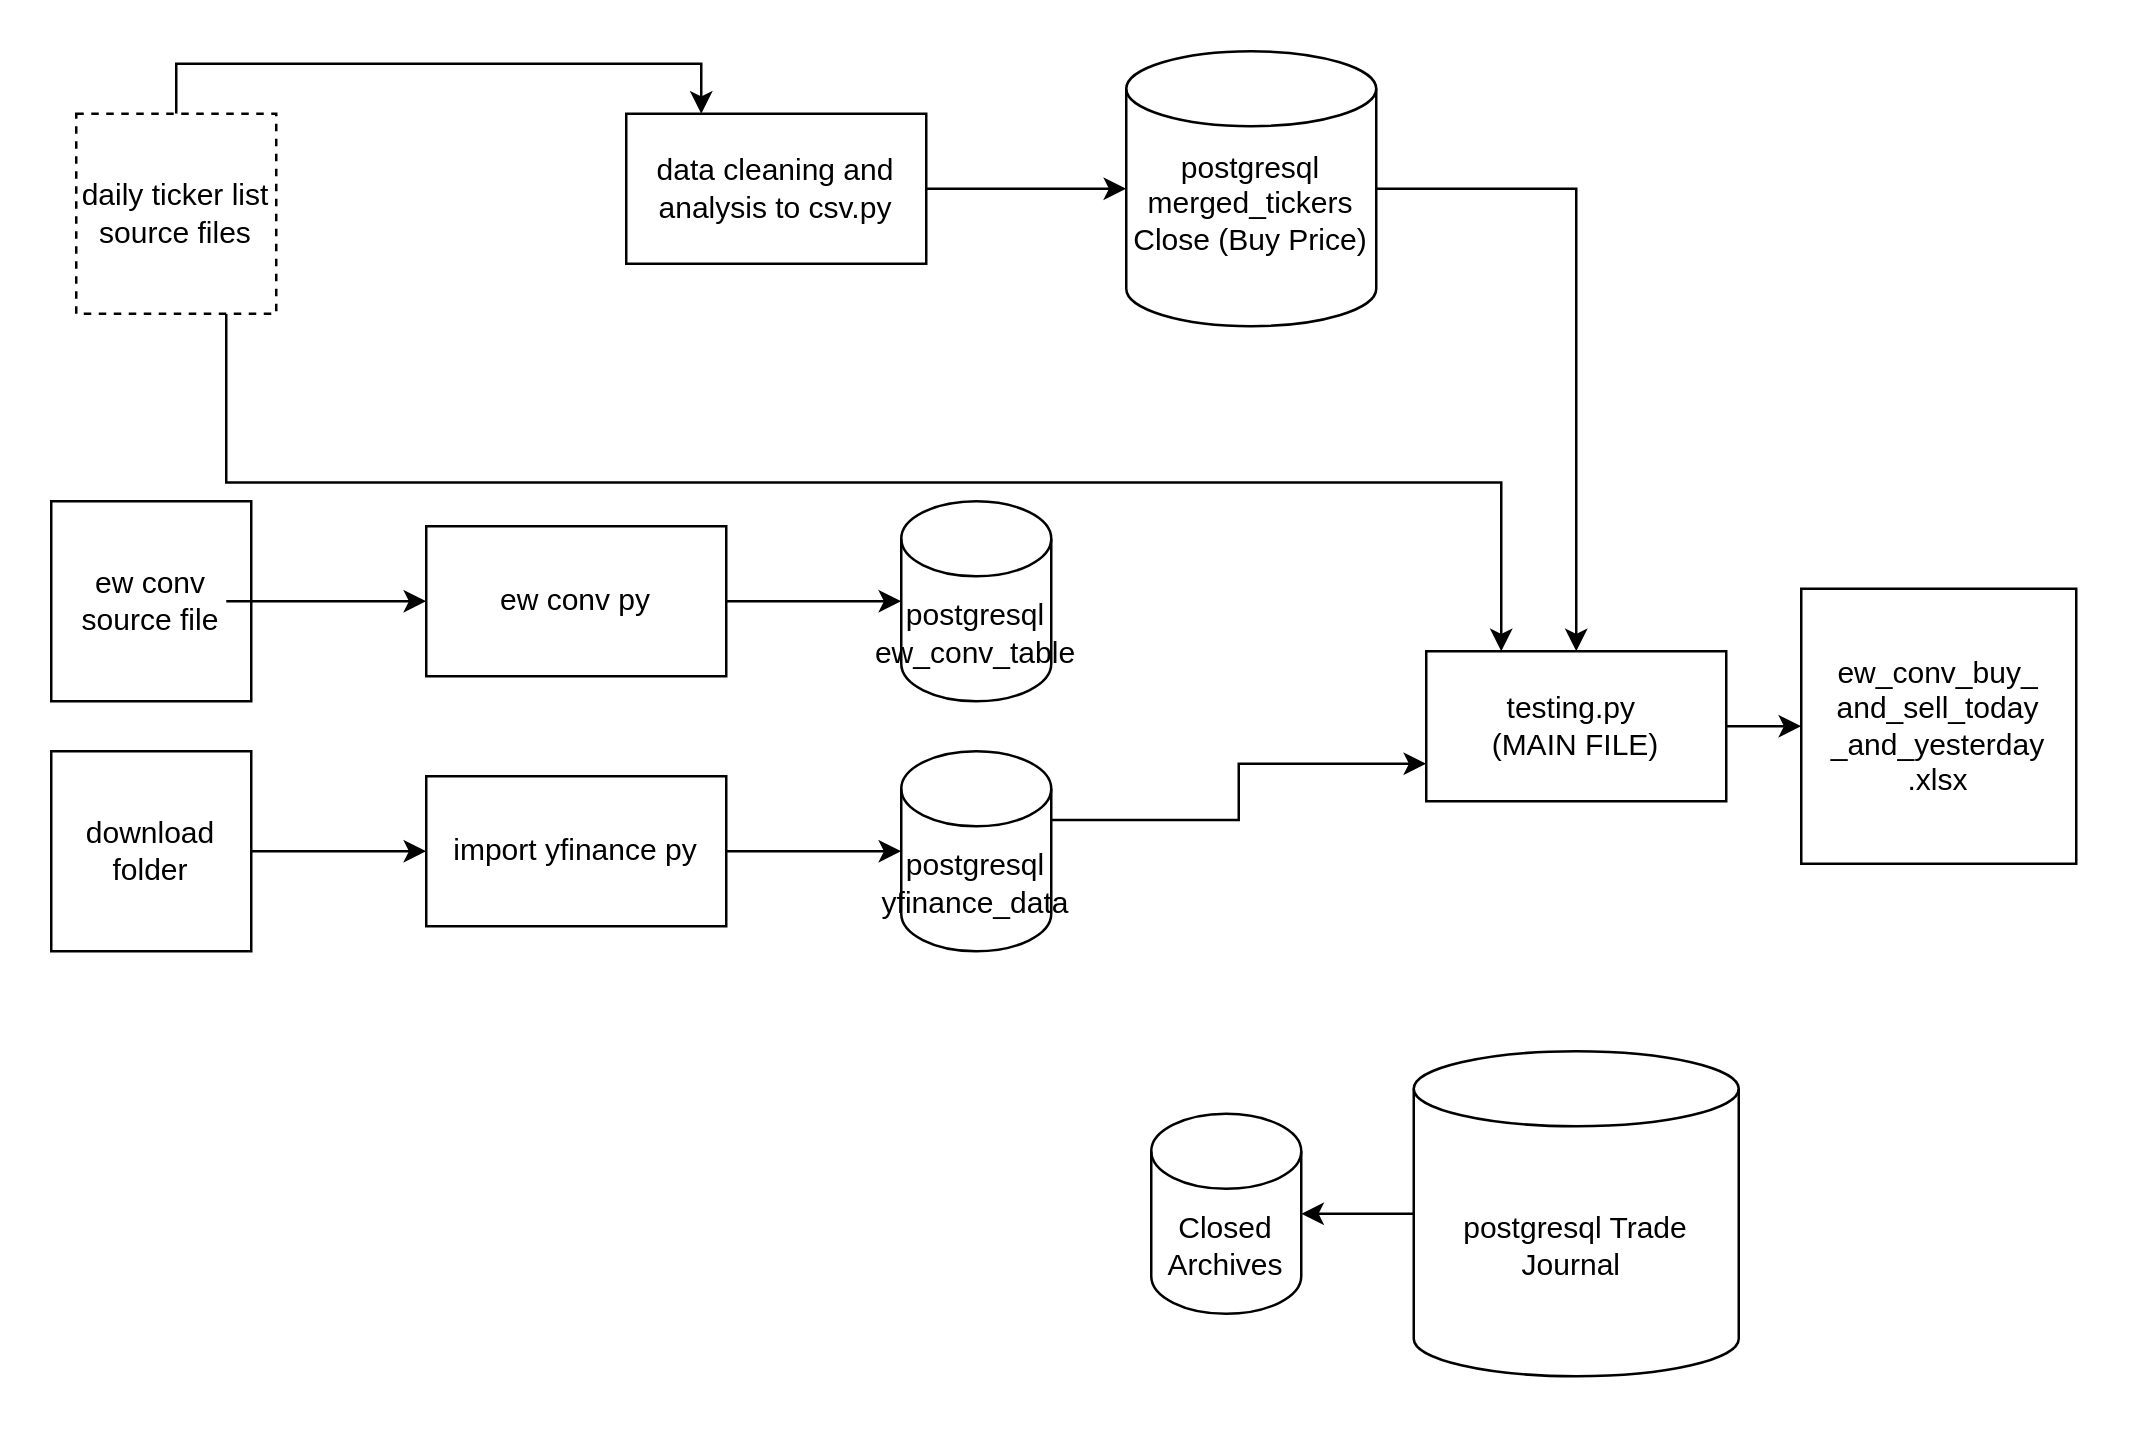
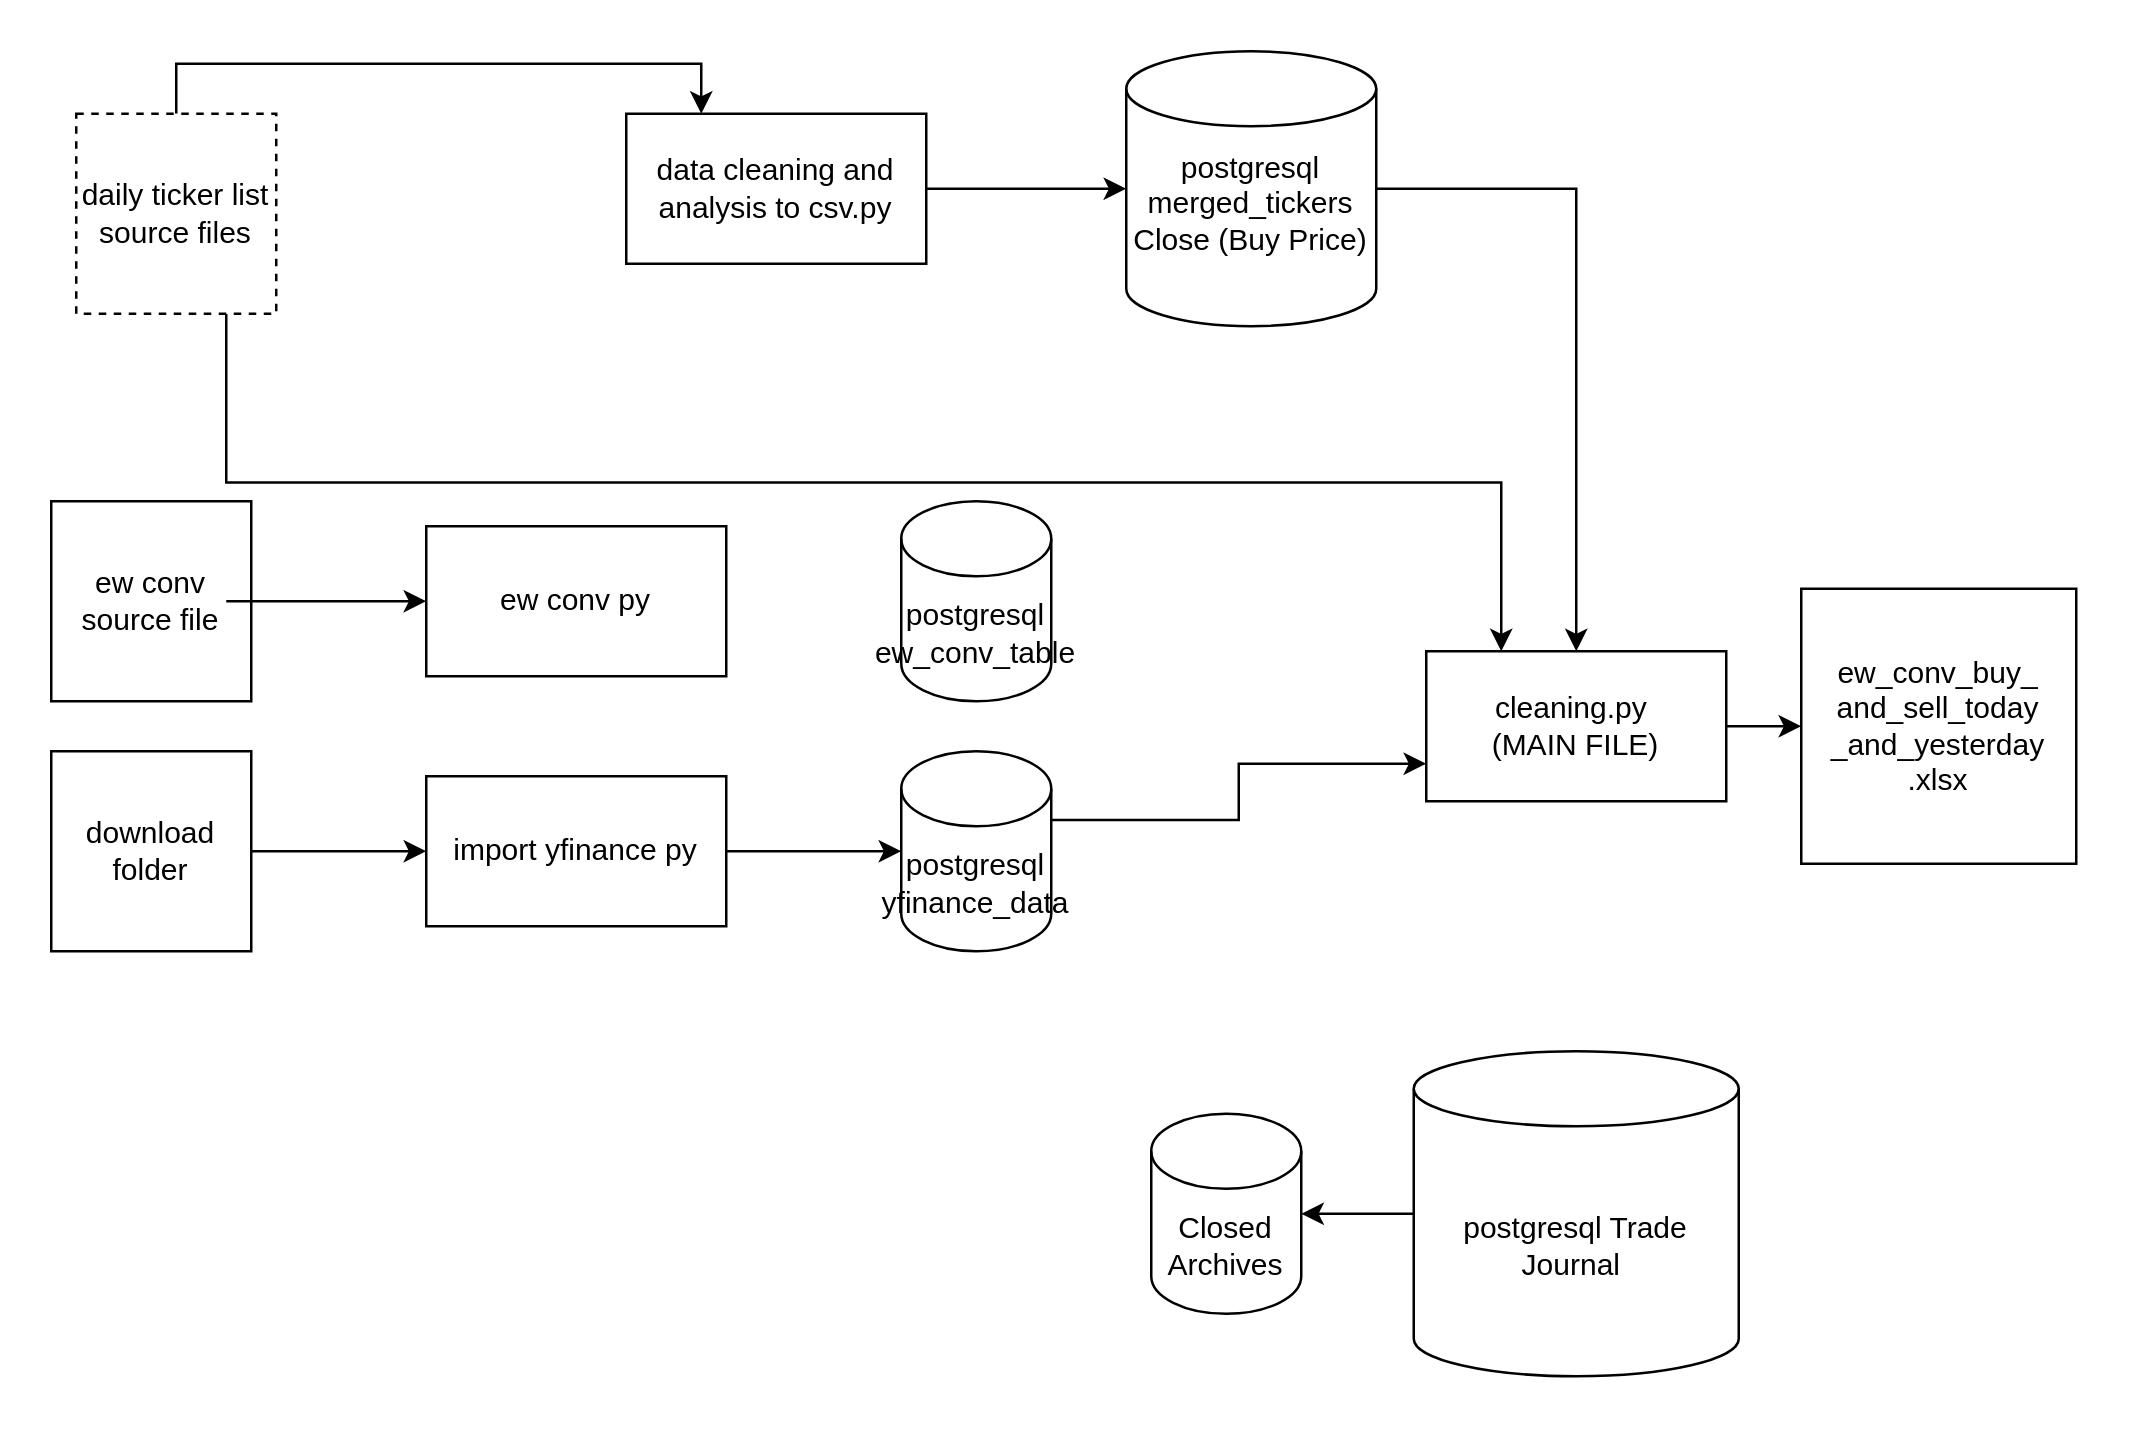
(805, 601) -> none
(1576, 726) -> (1576, 726)
